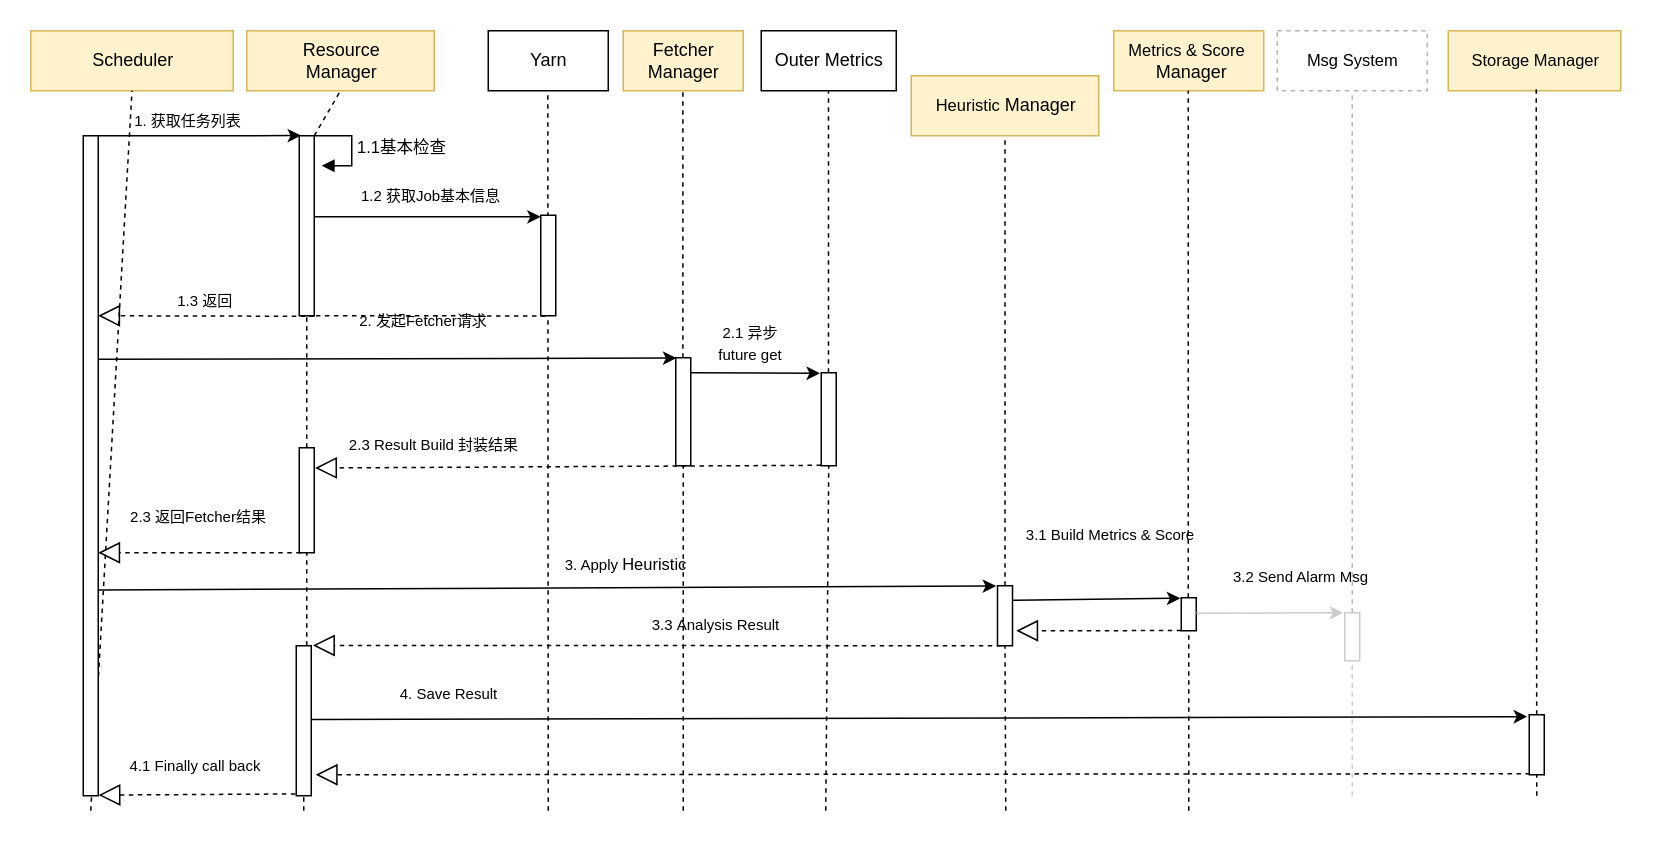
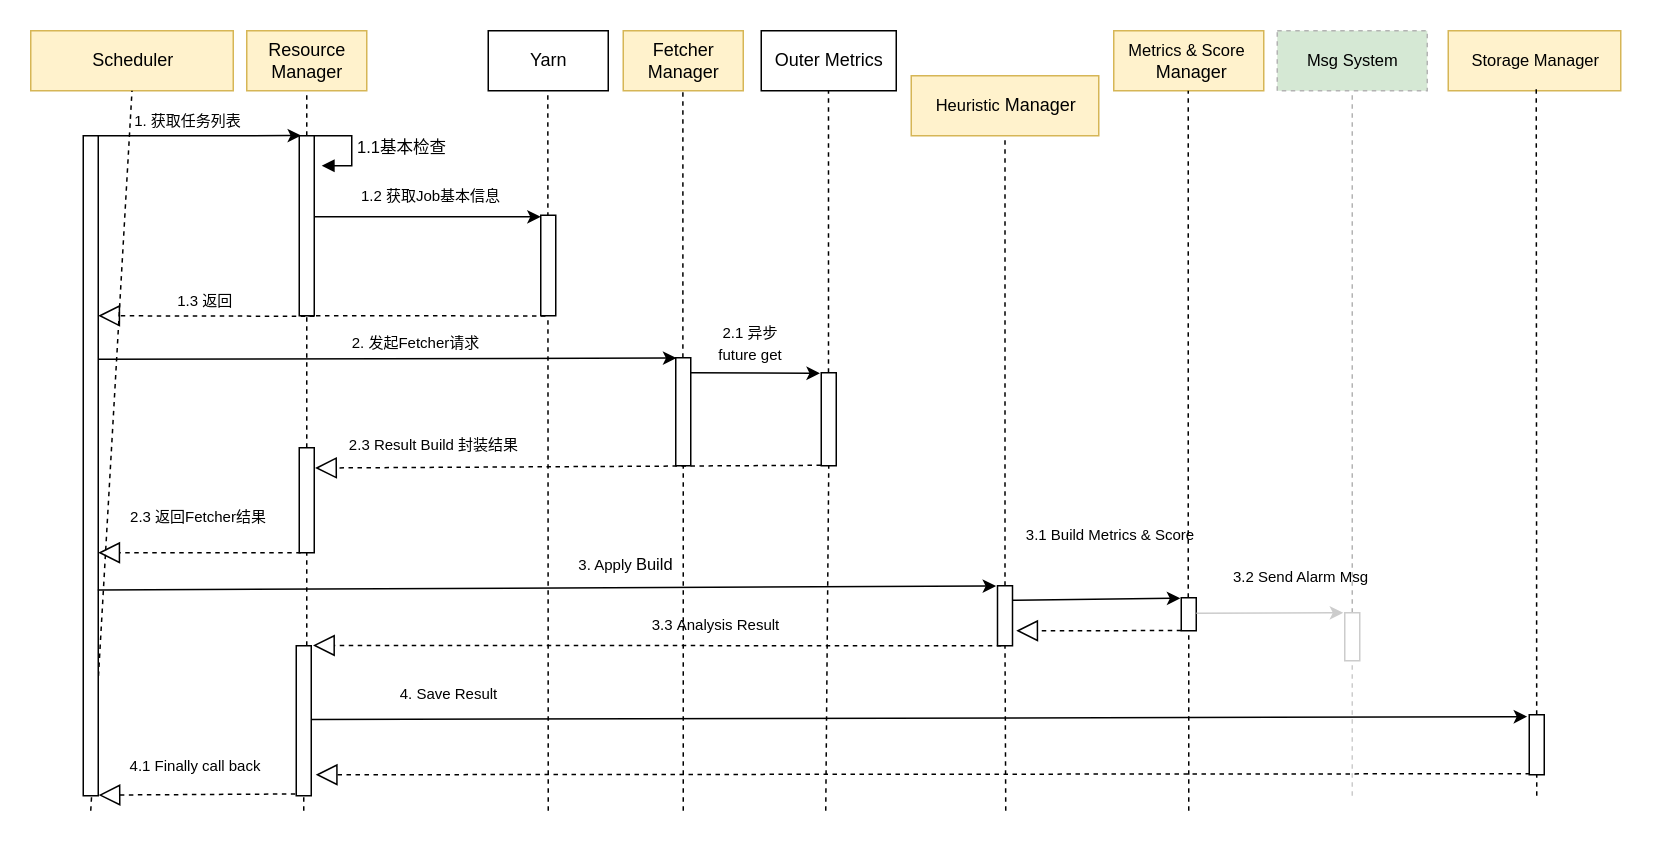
(341, 61) -> (307, 61)
(1352, 61) -> (1352, 61)
(424, 320) -> (416, 343)
(626, 565) -> (626, 565)
